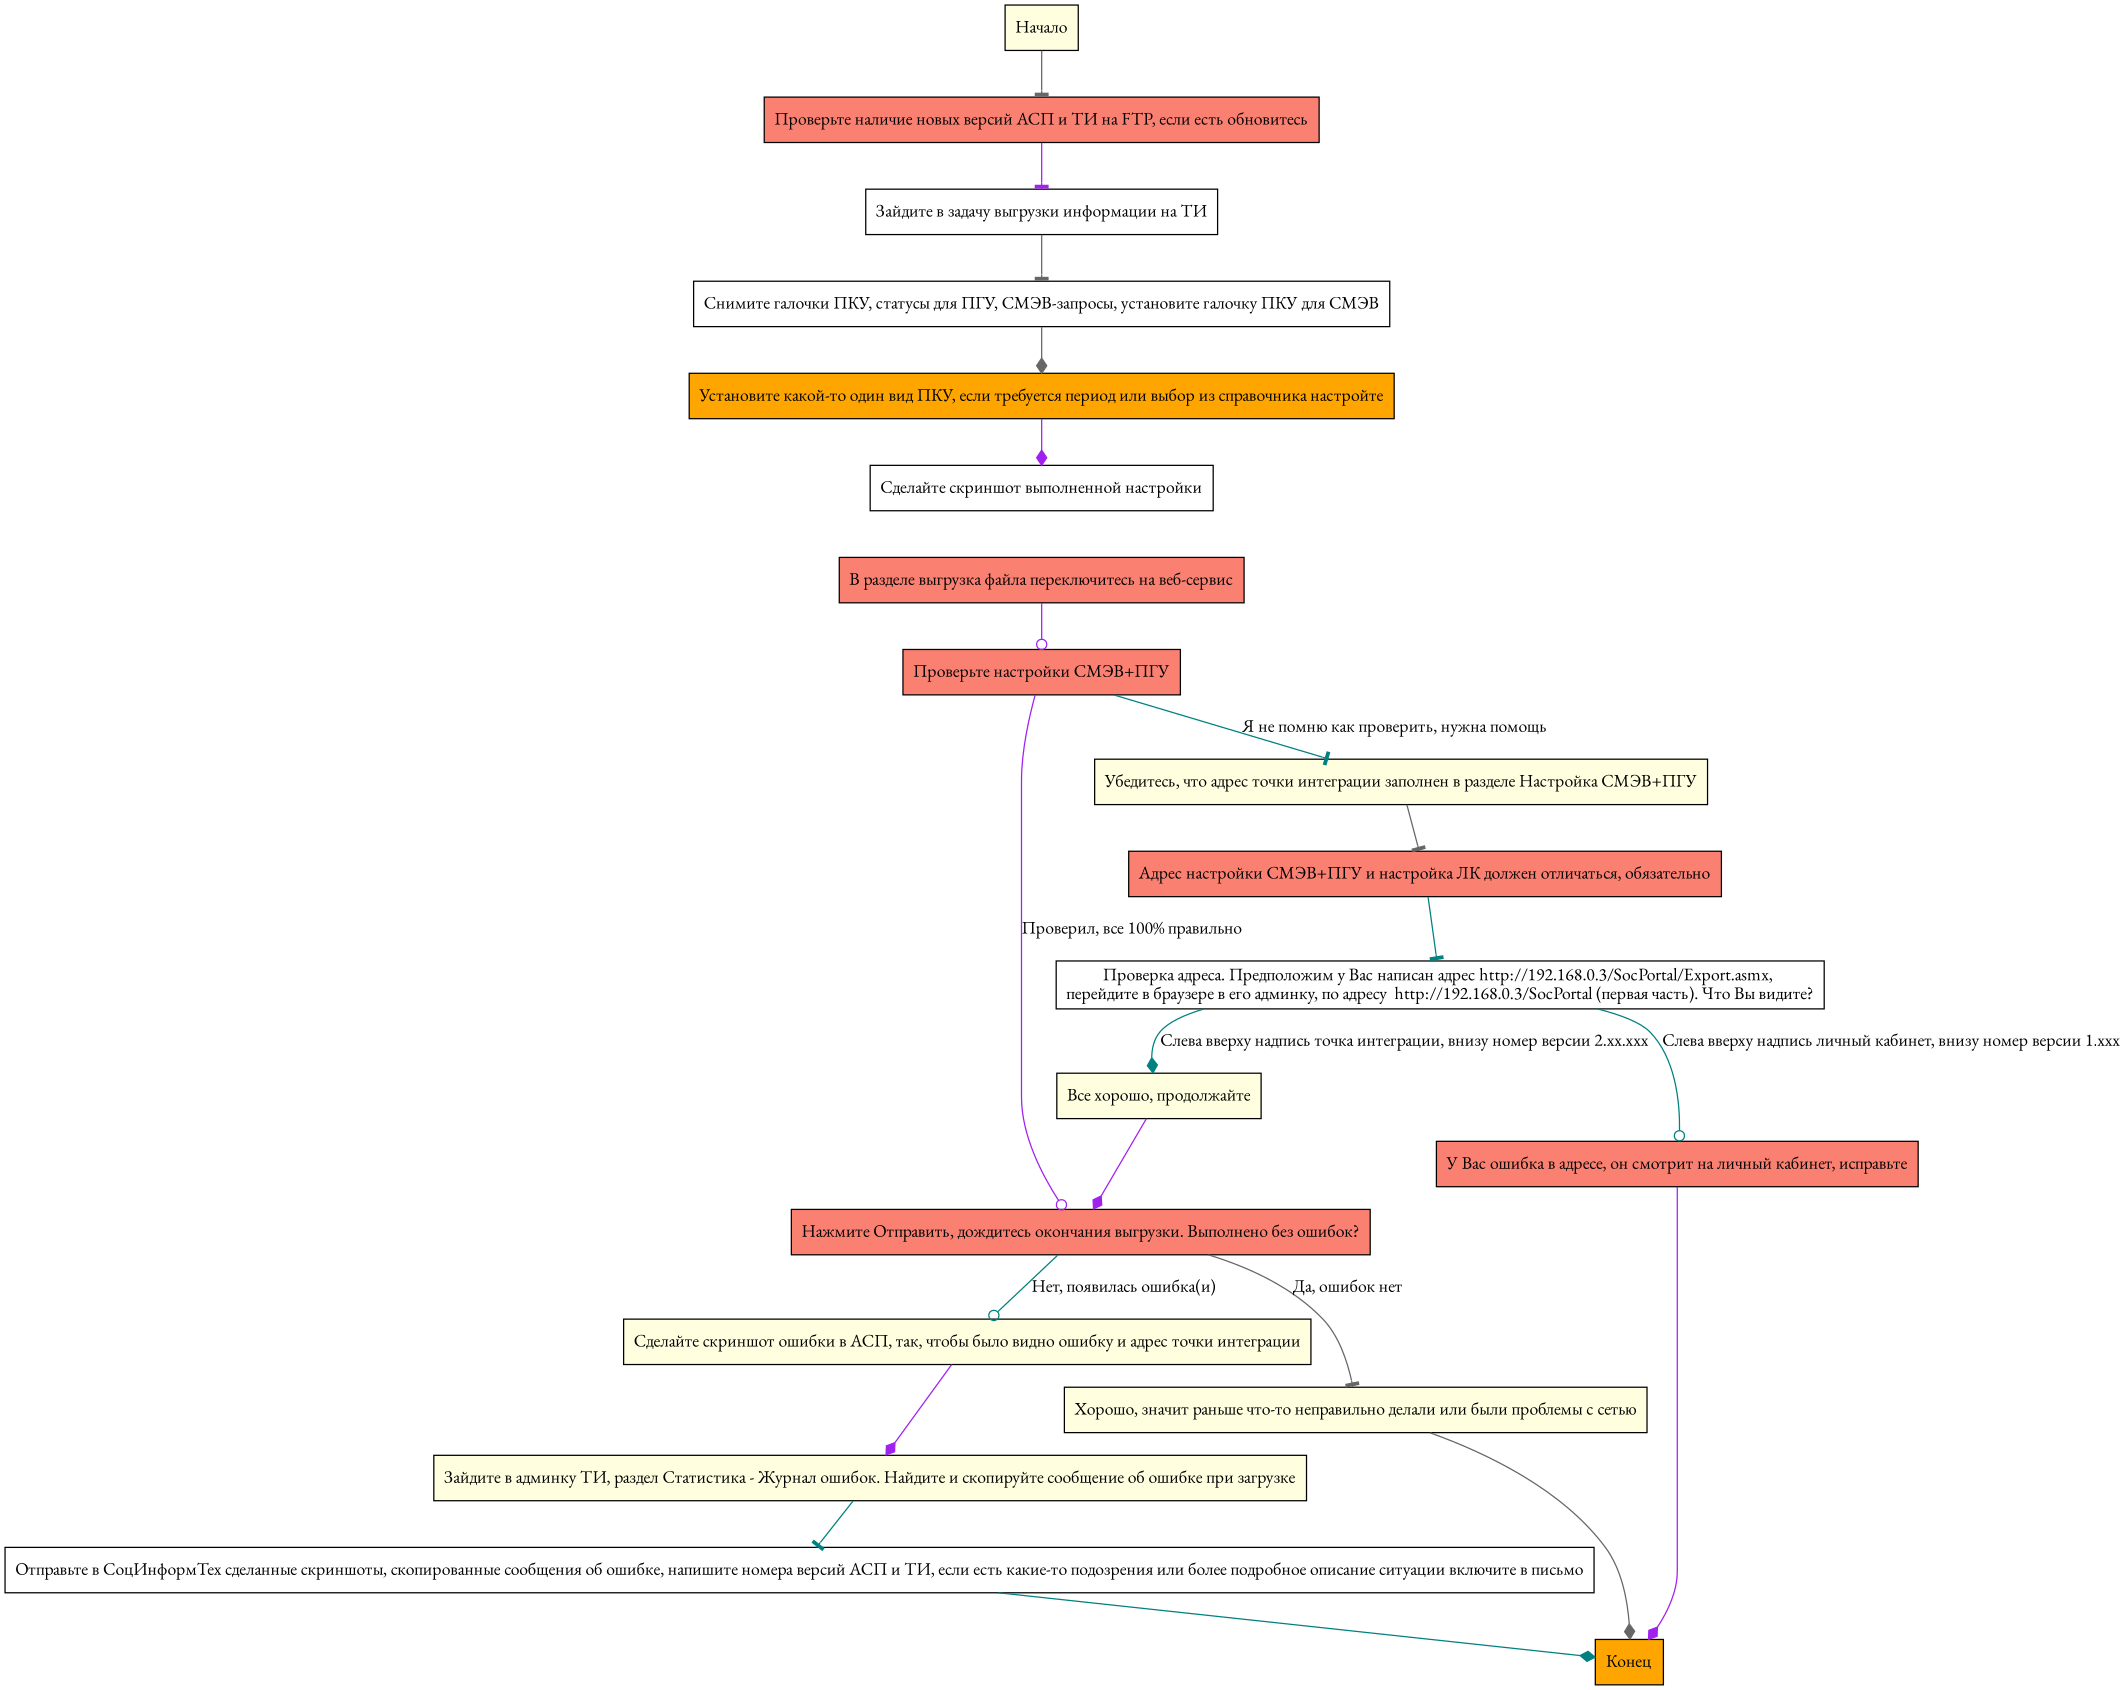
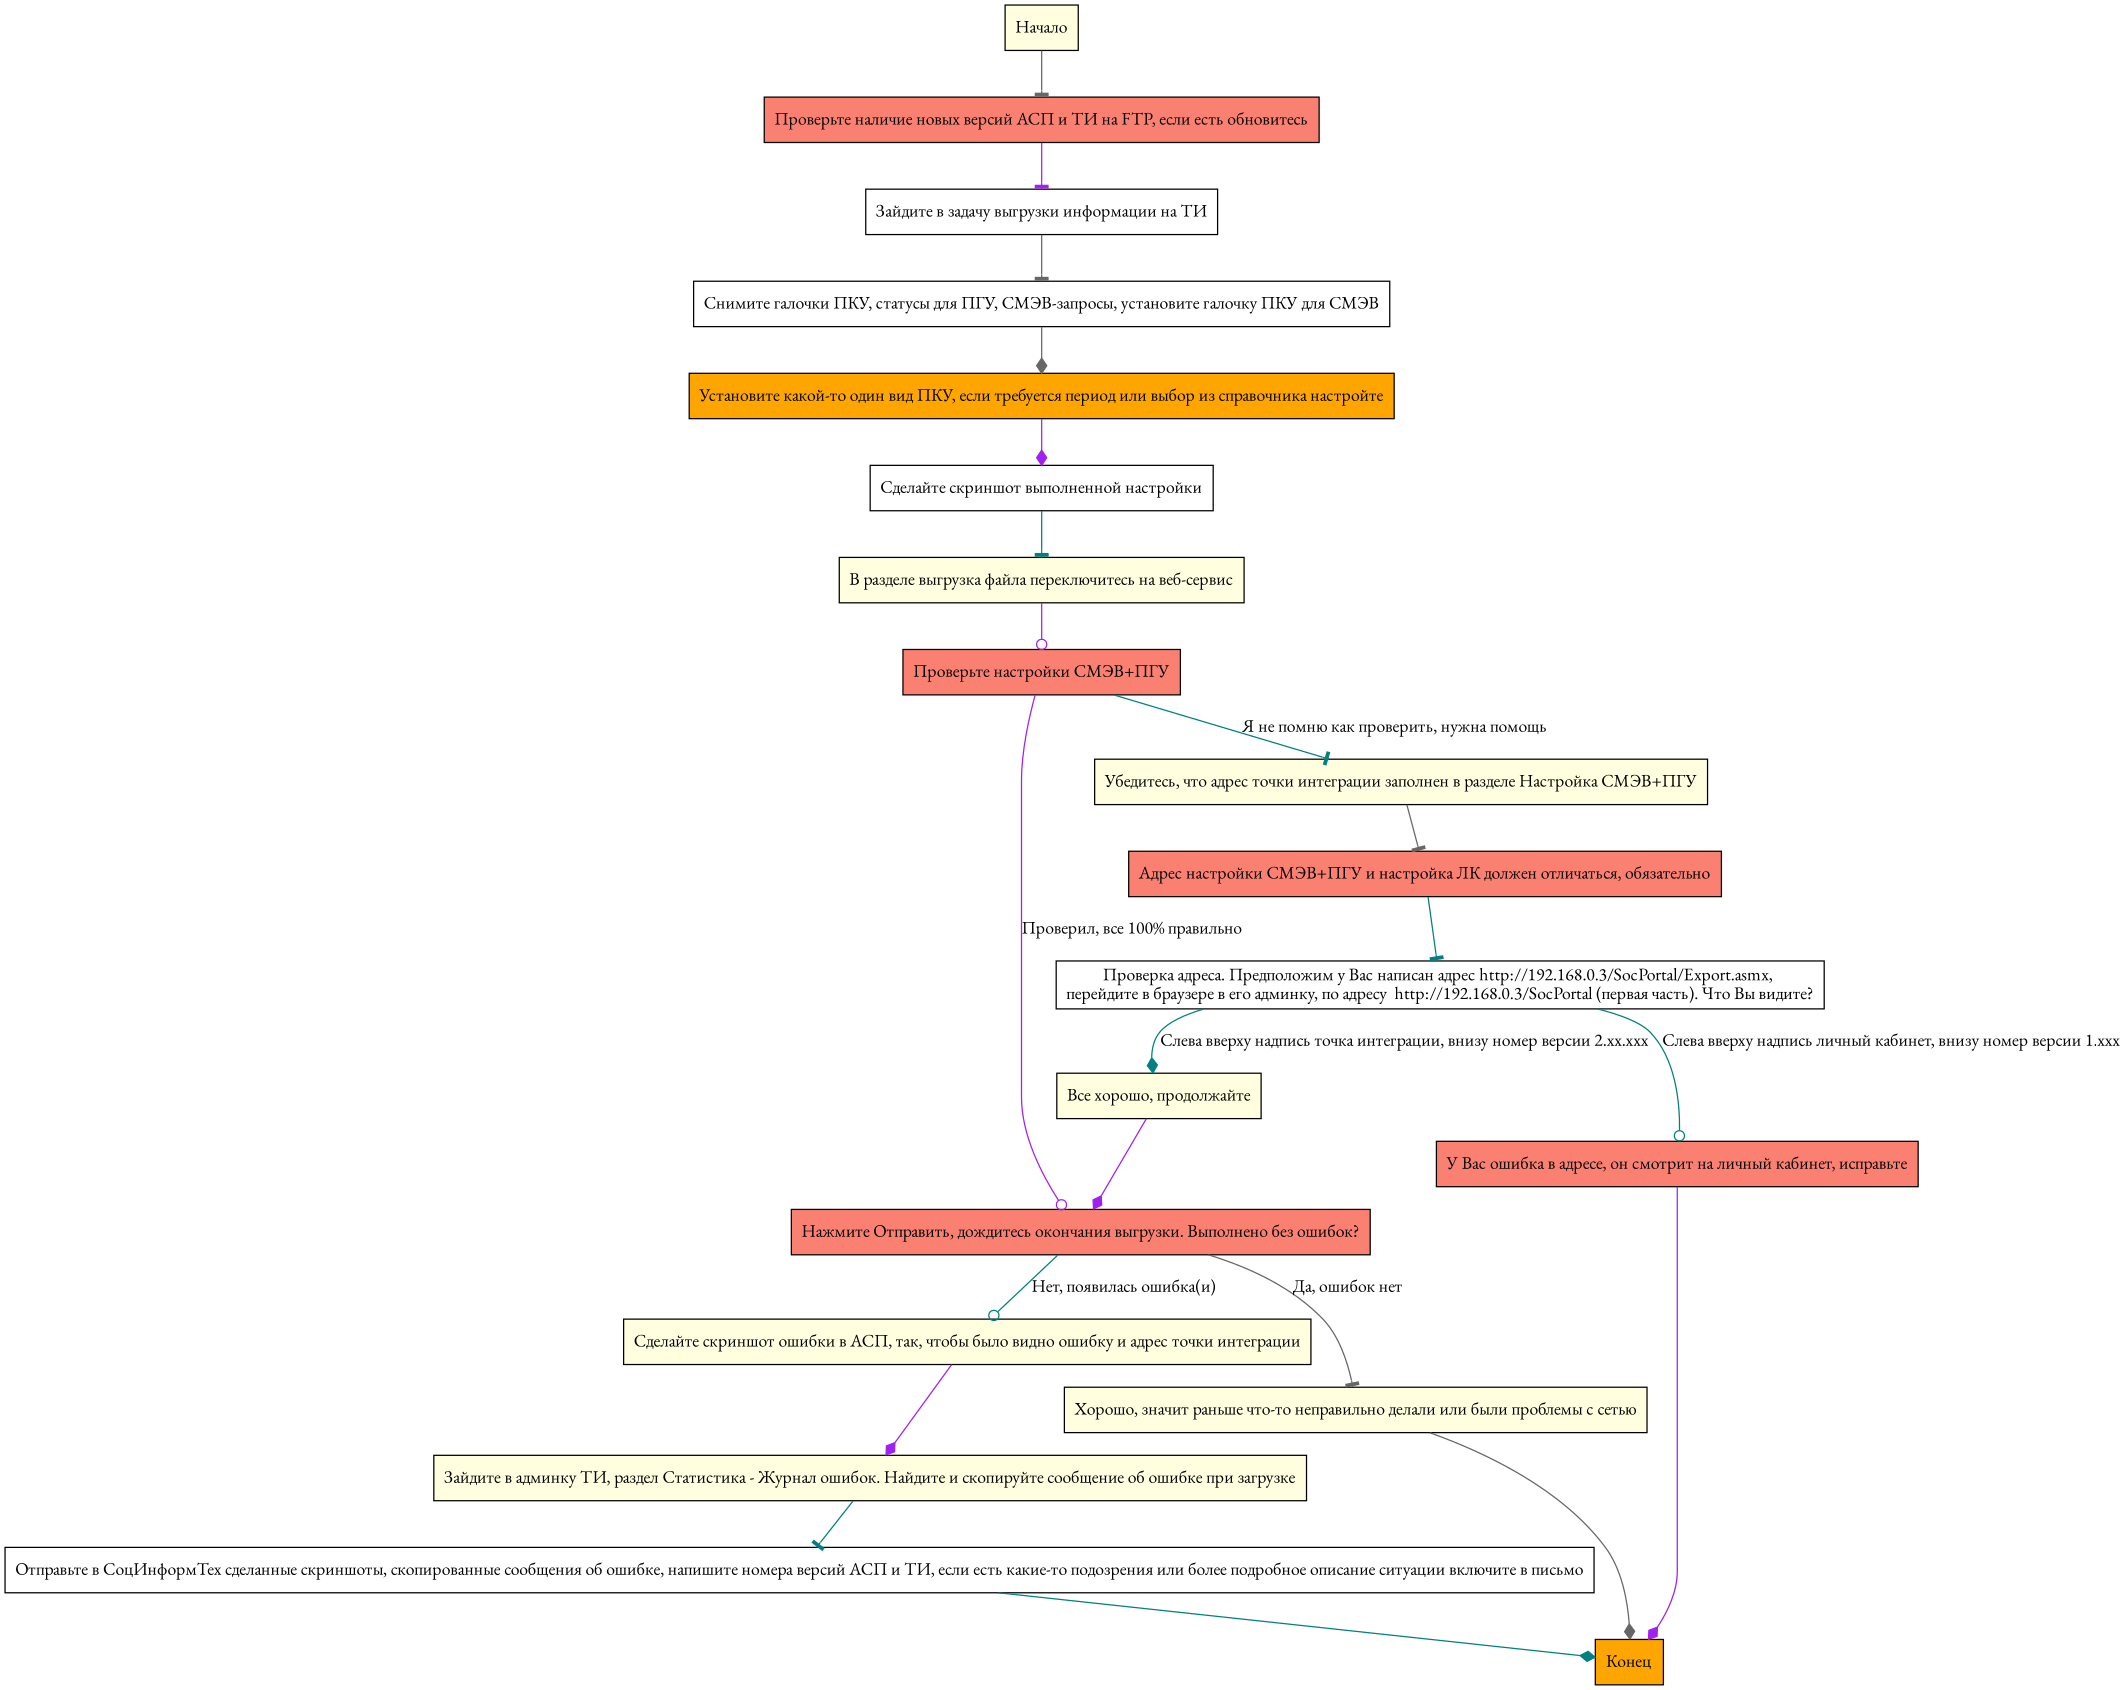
none -> (1042, 531)
(1042, 580) -> (1042, 580)
